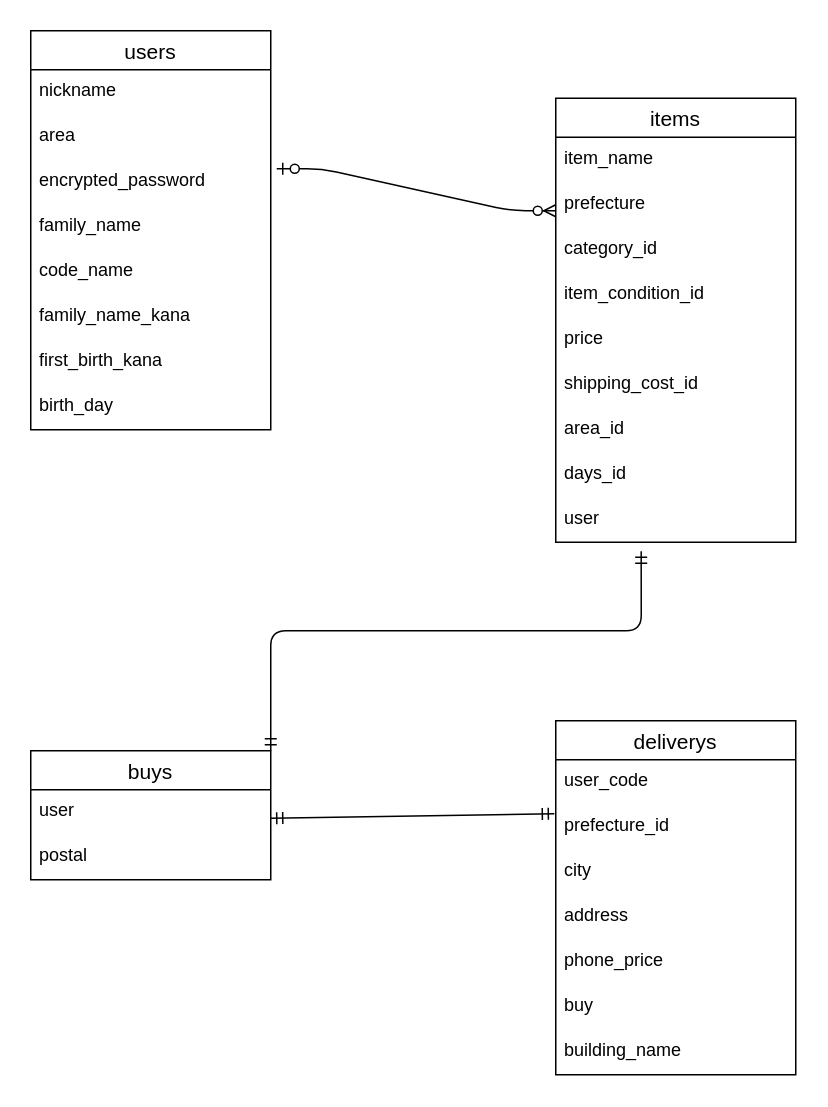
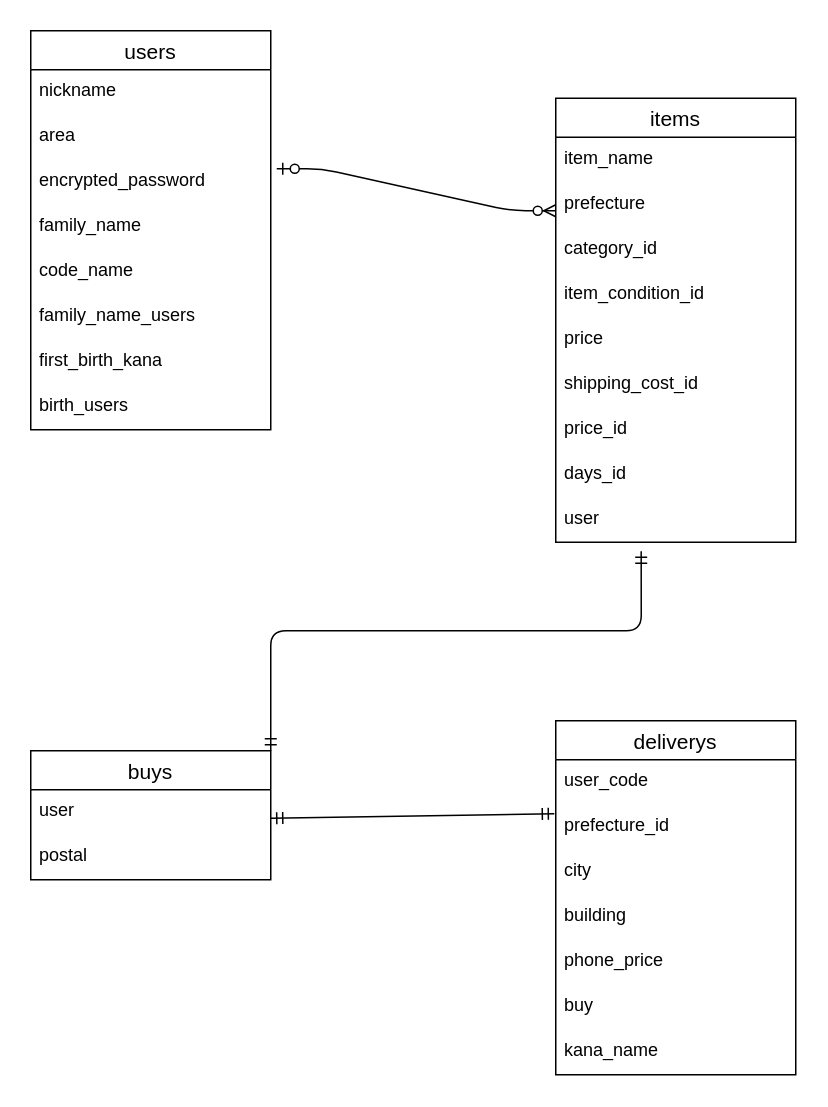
(115, 315) -> (120, 315)
(82, 405) -> (92, 405)
(597, 428) -> (600, 428)
(599, 915) -> (597, 915)
(623, 1050) -> (609, 1050)
